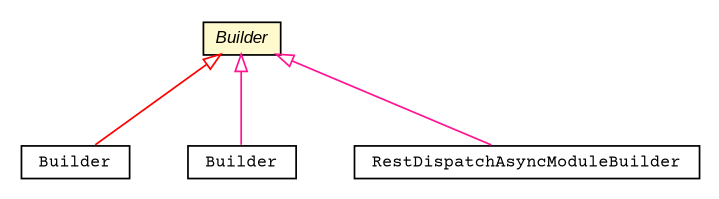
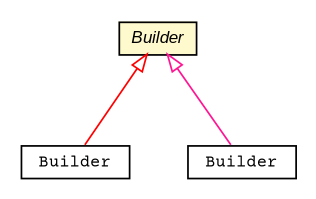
(526, 161) -> none
